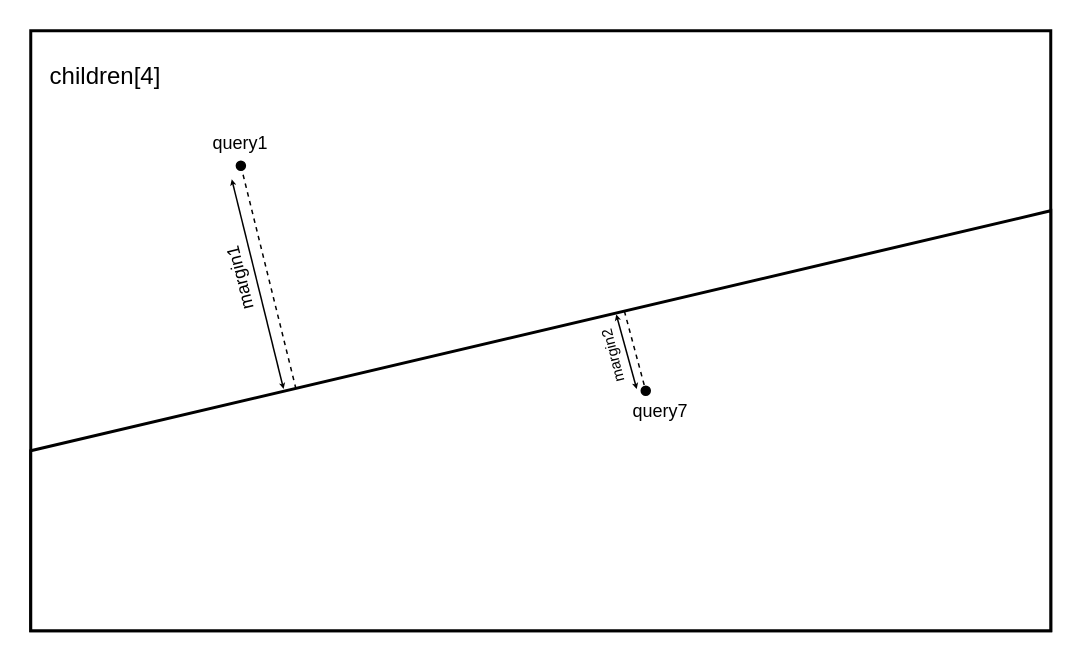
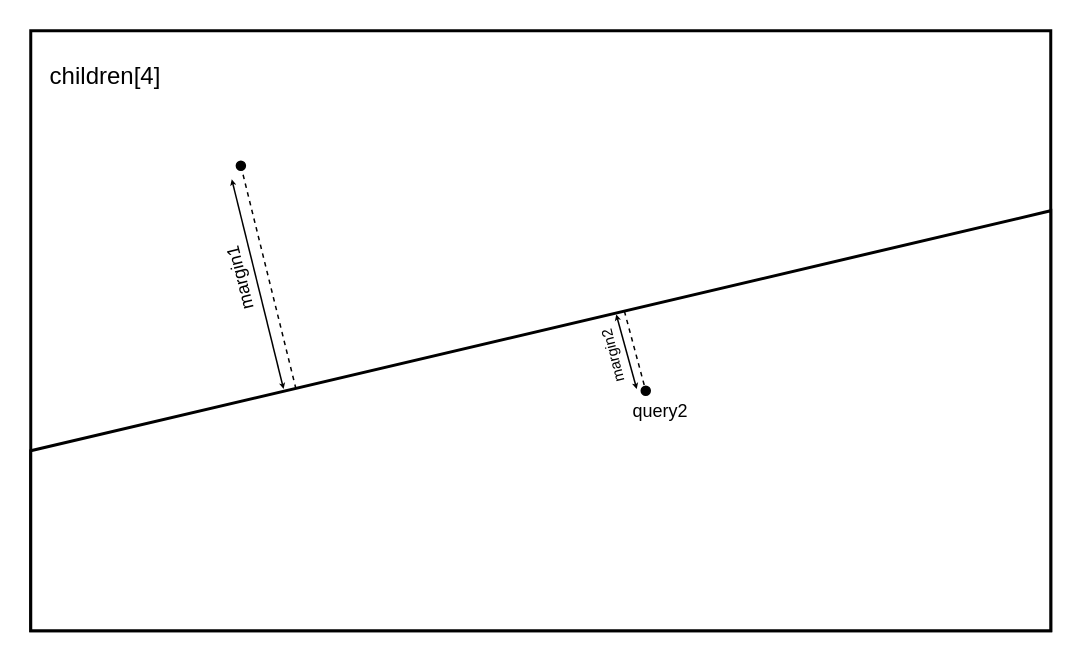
(241, 143) -> none
(661, 412) -> (661, 412)
